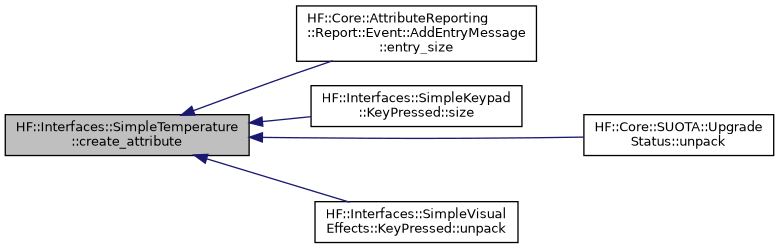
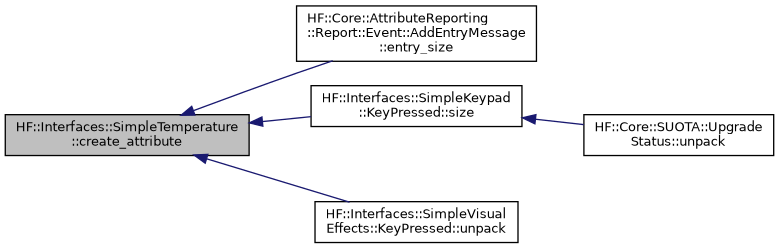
(423, 138) -> (560, 122)
